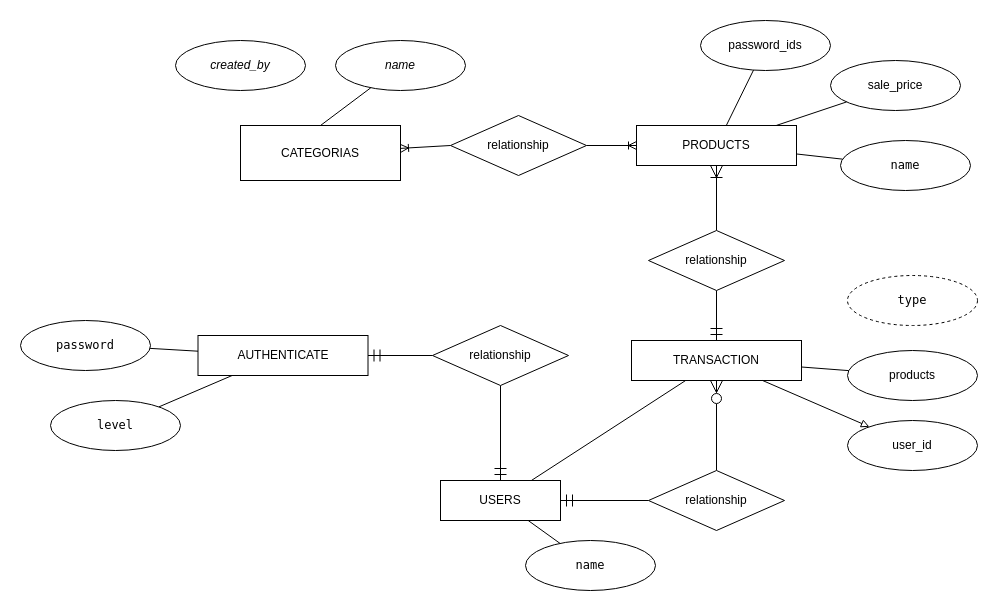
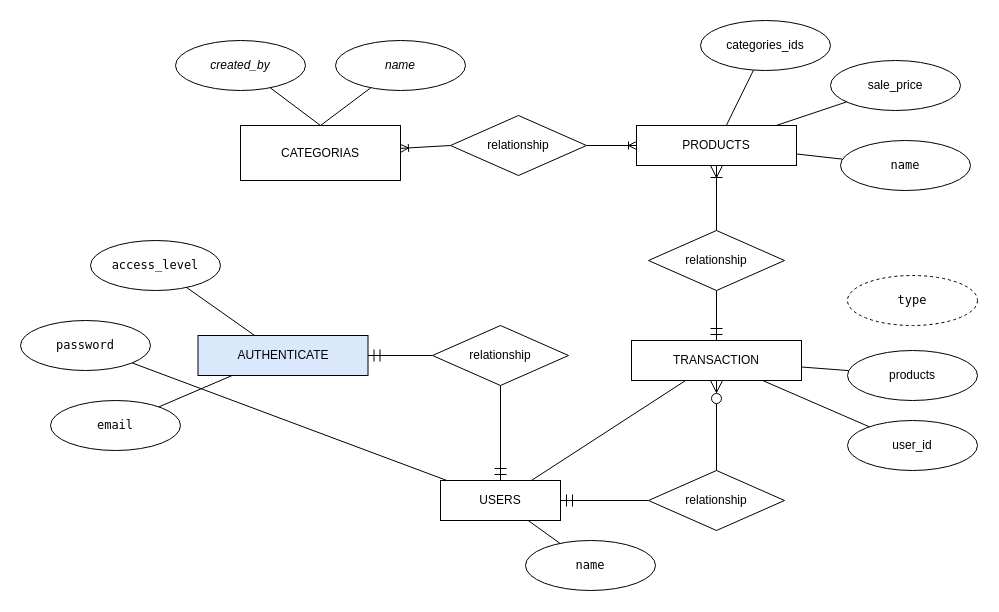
(766, 46) -> (766, 46)
none -> (295, 107)
none -> (156, 266)
none -> (220, 311)
(174, 350) -> (290, 422)
(283, 356) -> (283, 356)
(860, 423) -> (864, 424)
(116, 426) -> (116, 426)
